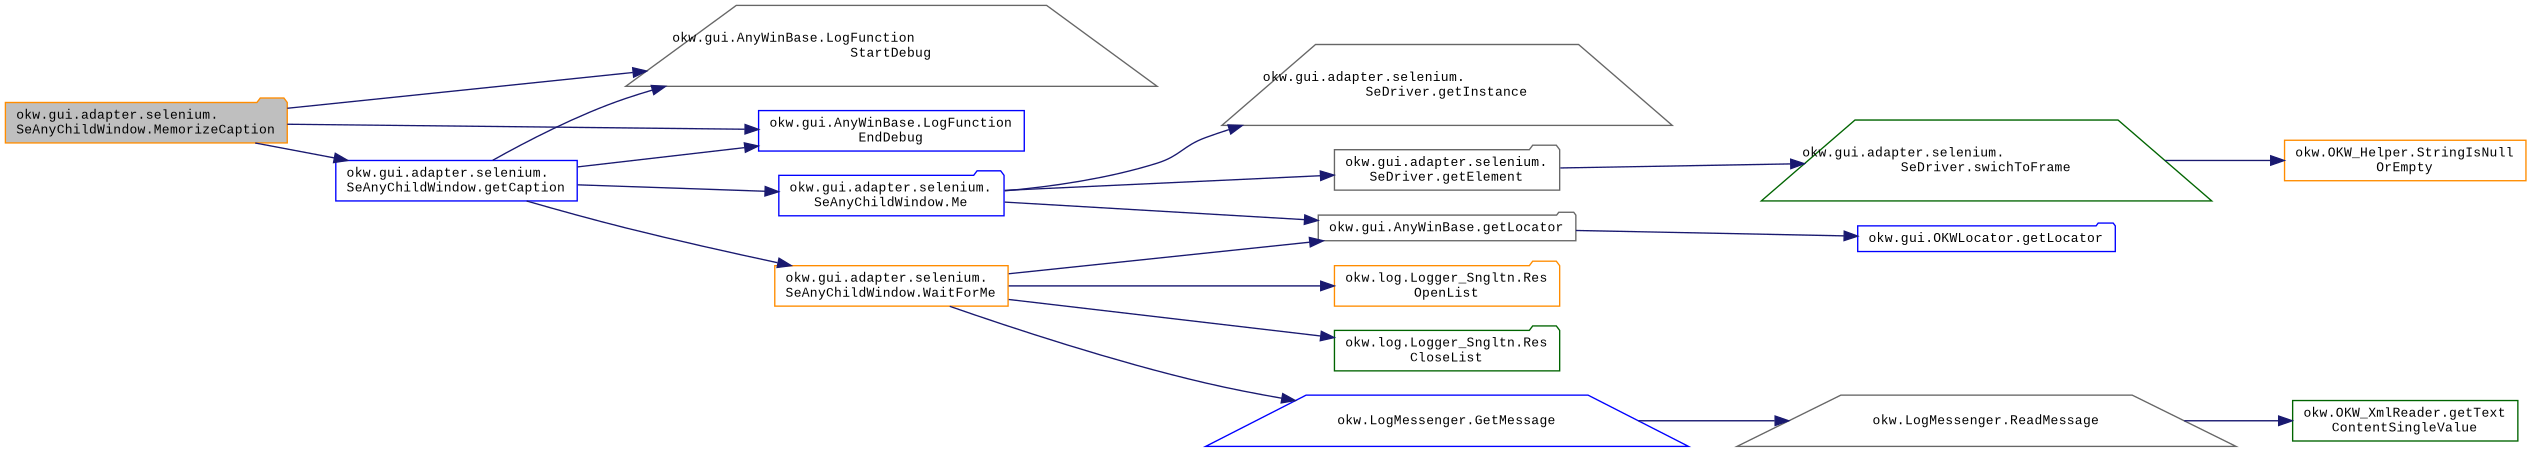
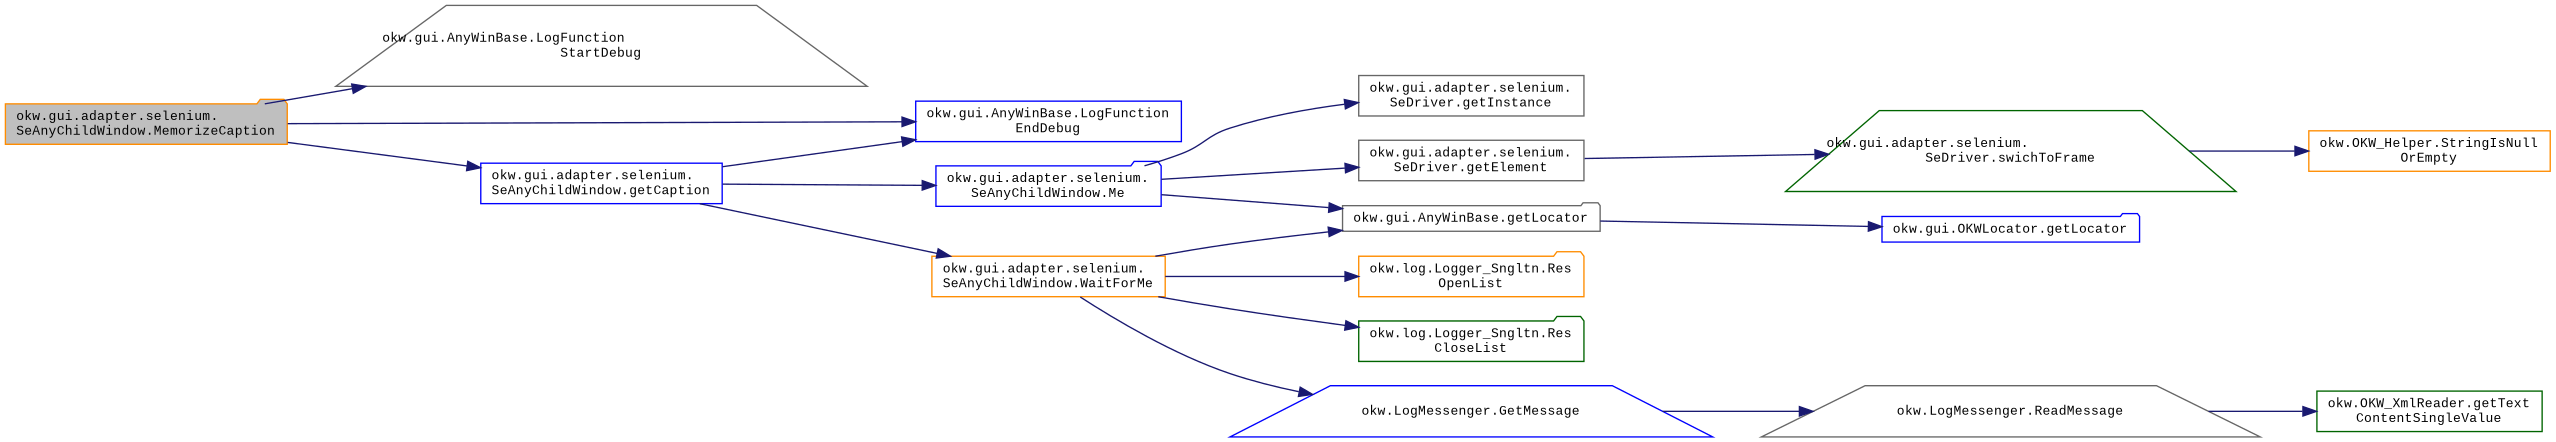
(1447, 85) -> (1471, 96)
(574, 119) -> none
(1447, 170) -> (1471, 160)
